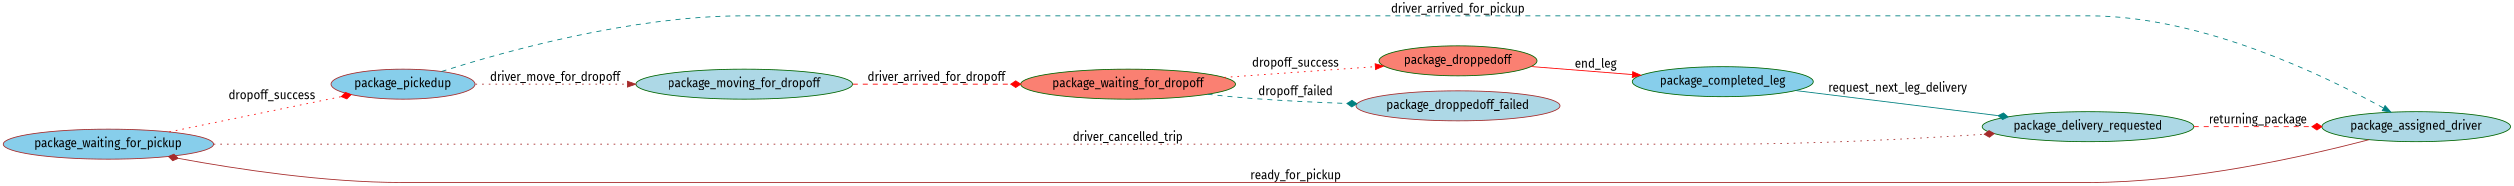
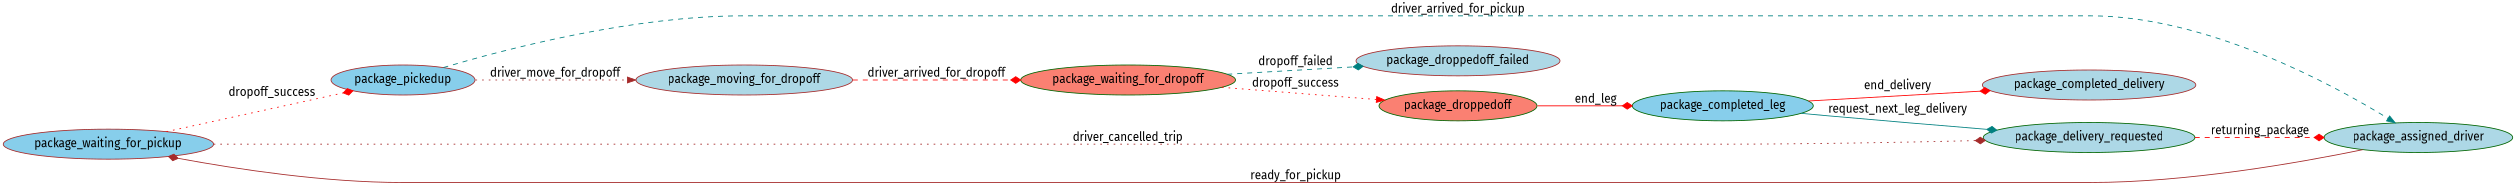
(1582, 71) -> (1580, 106)
(744, 84) -> (744, 80)
none -> (2089, 85)
